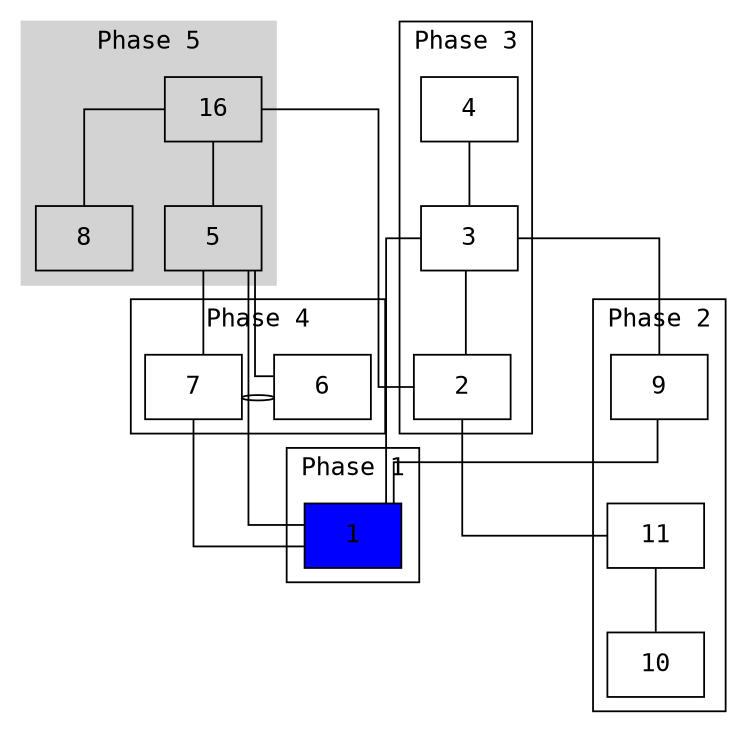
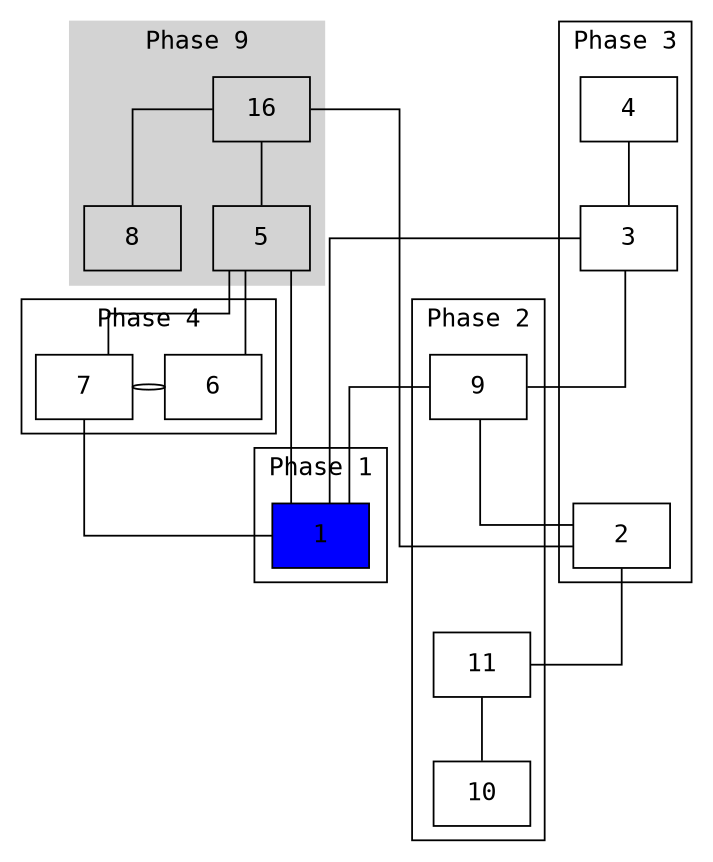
(149, 42) -> (197, 42)
(466, 312) -> (480, 519)
